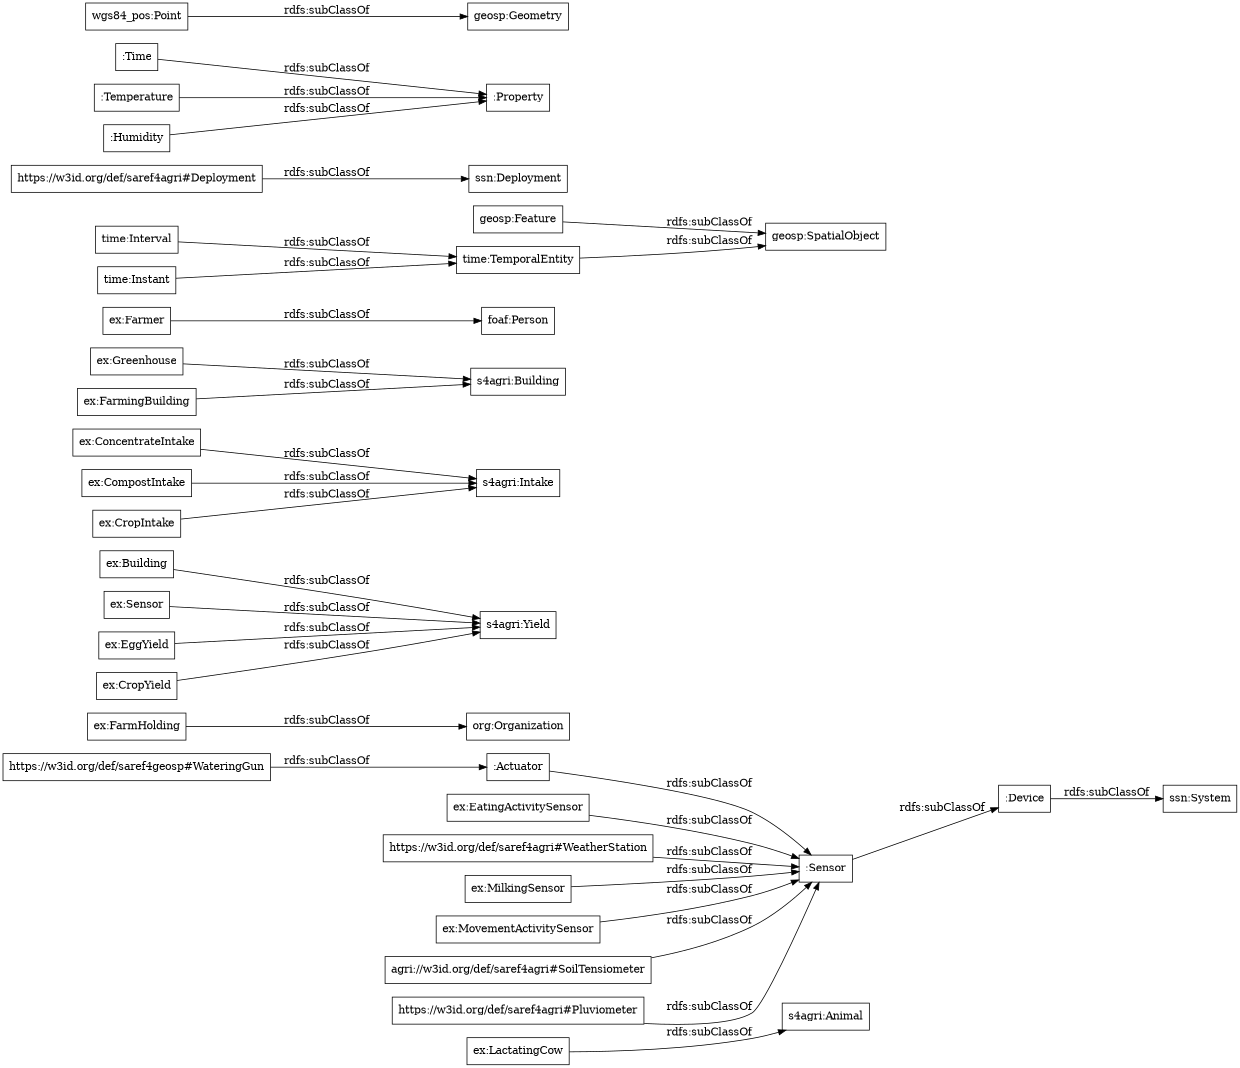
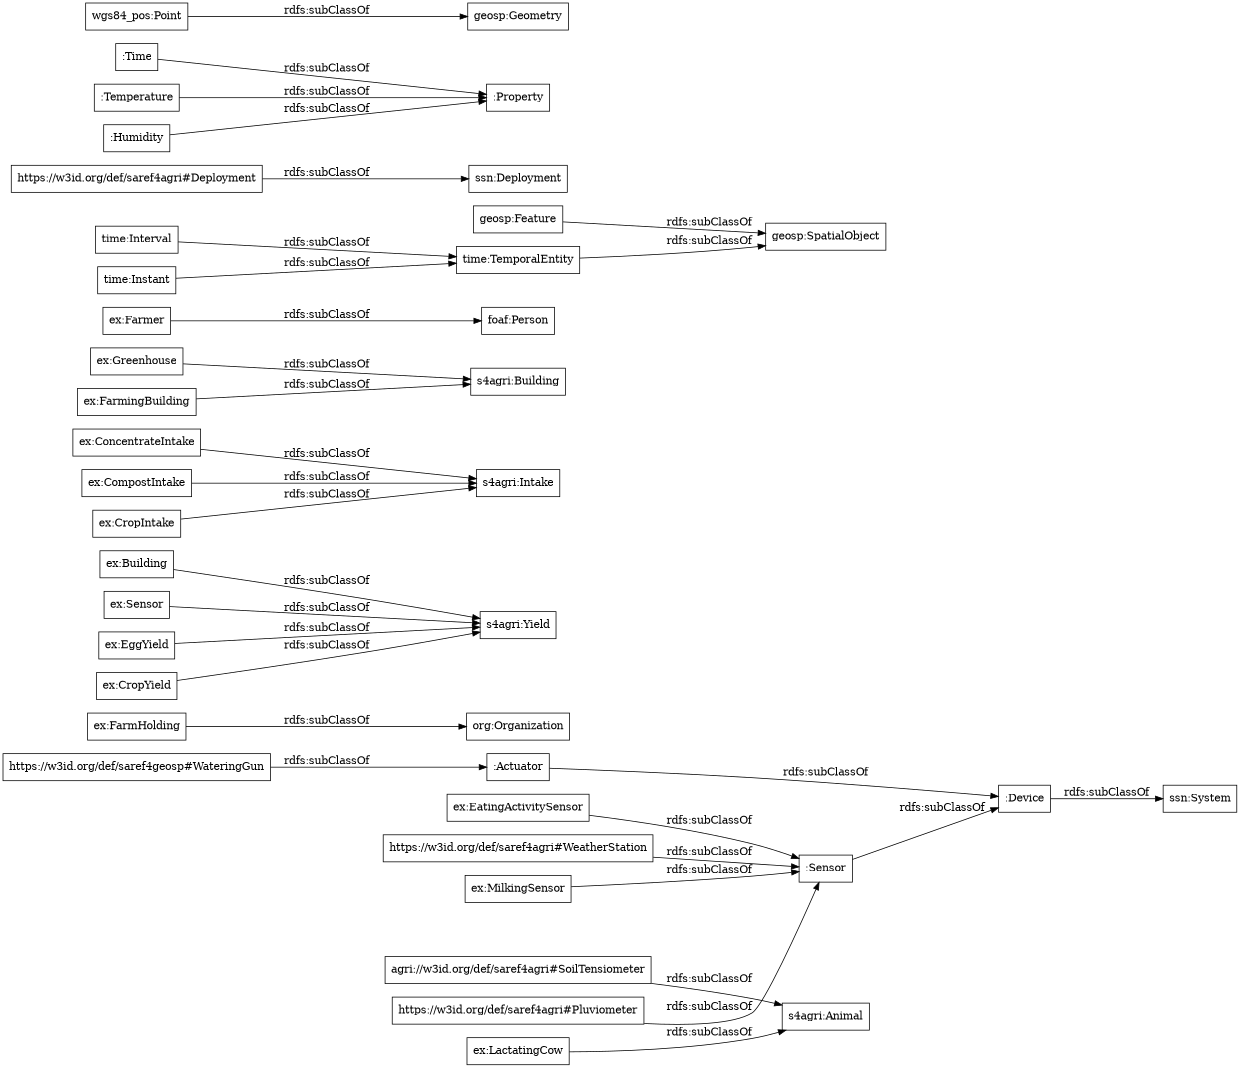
(684, 793) -> (770, 779)
(518, 929) -> none
(734, 934) -> (713, 992)
